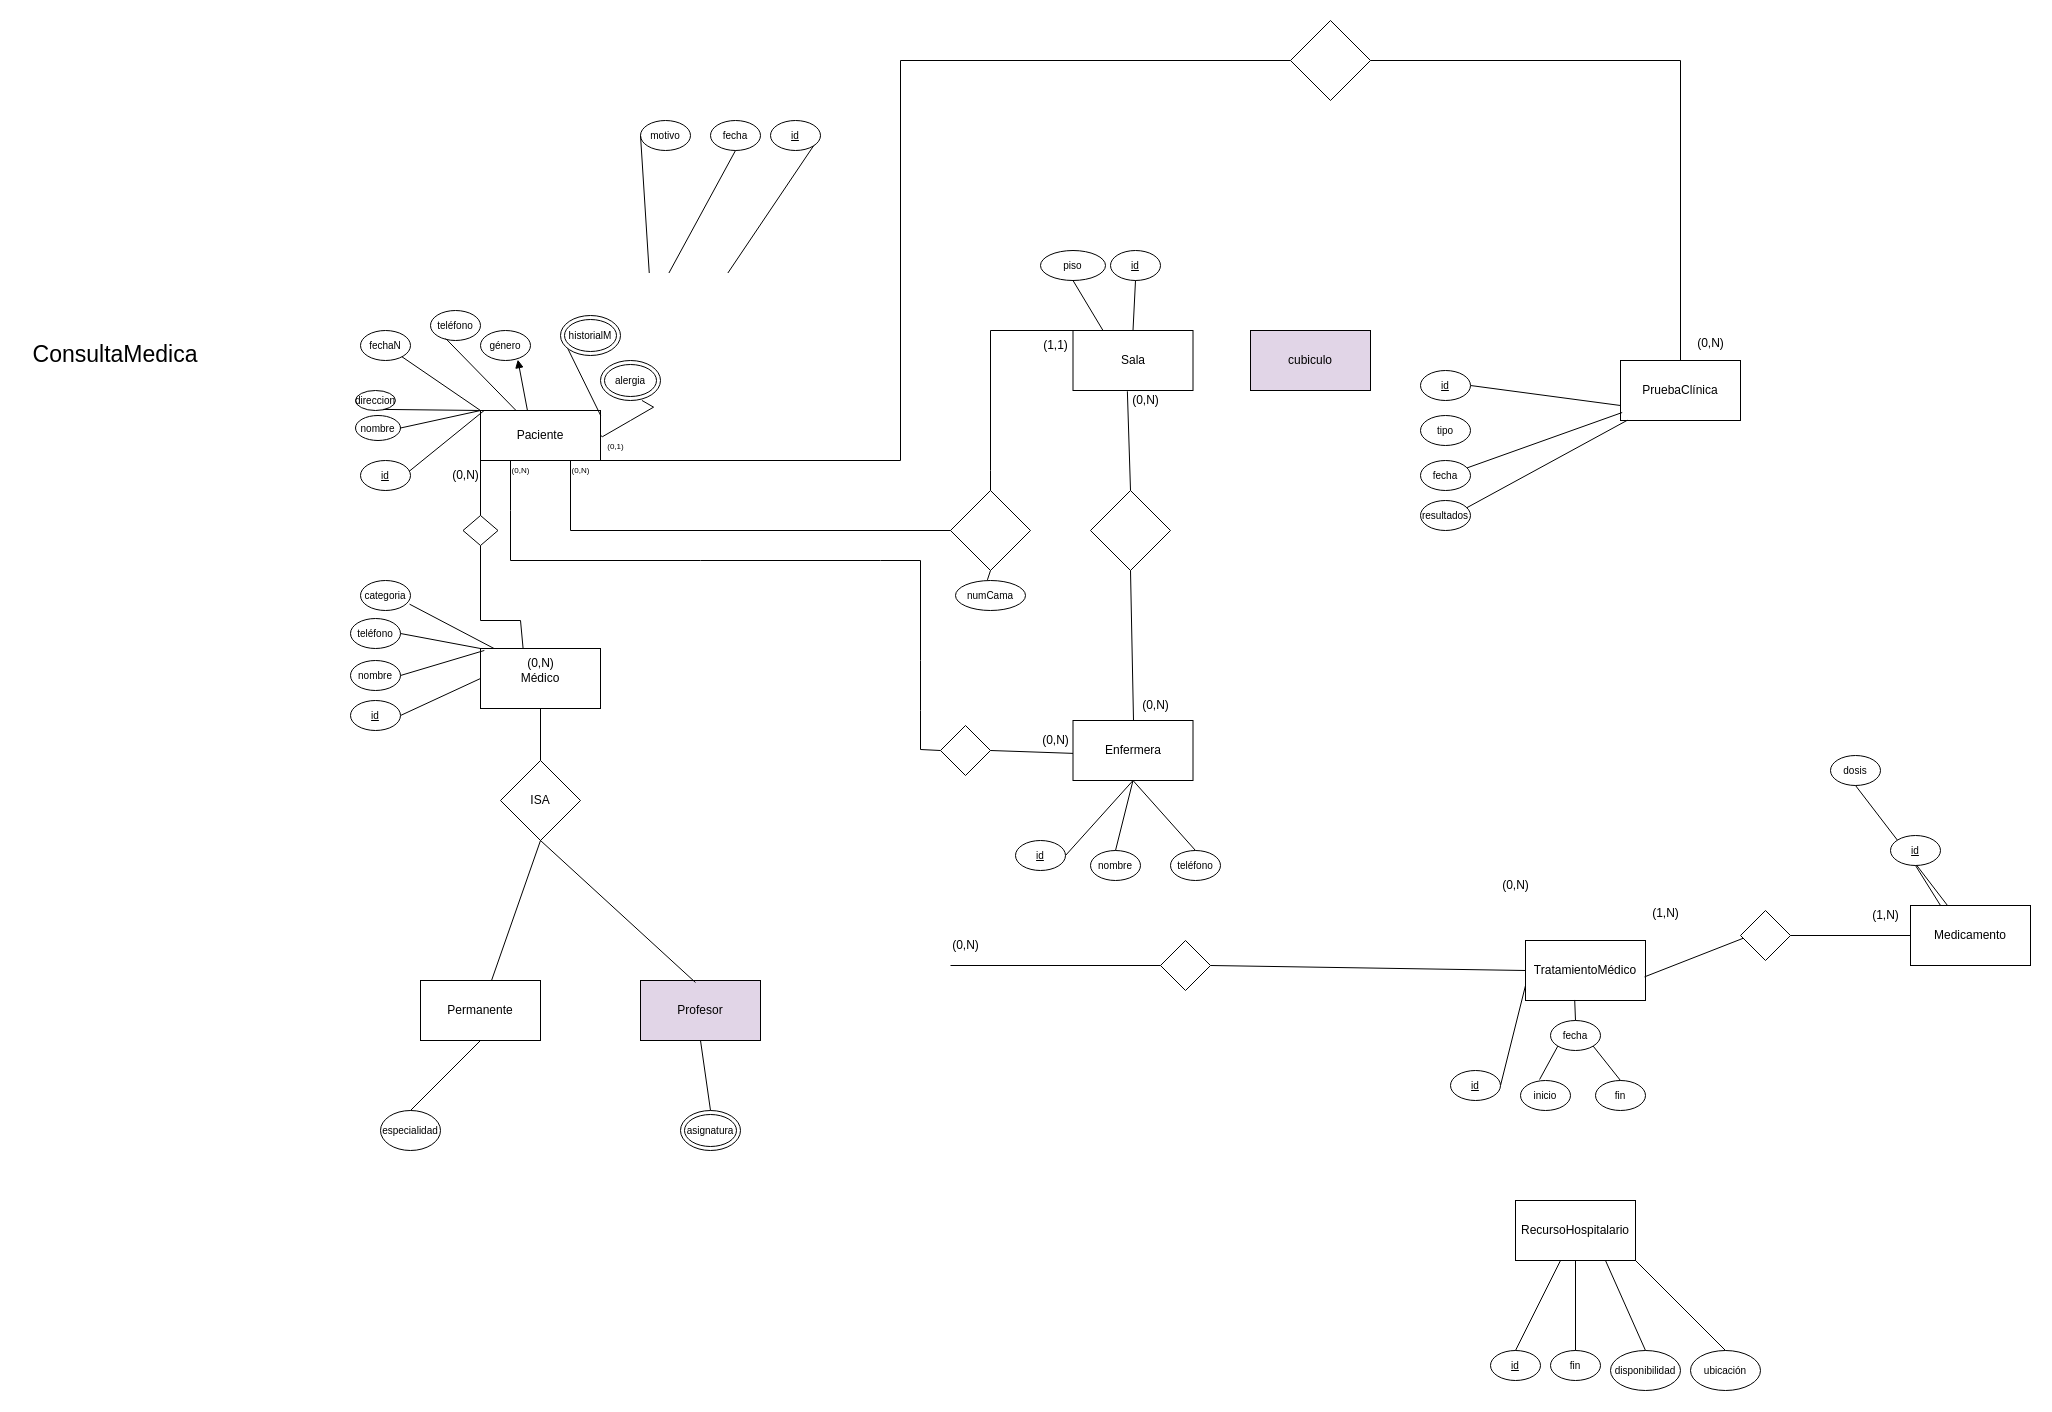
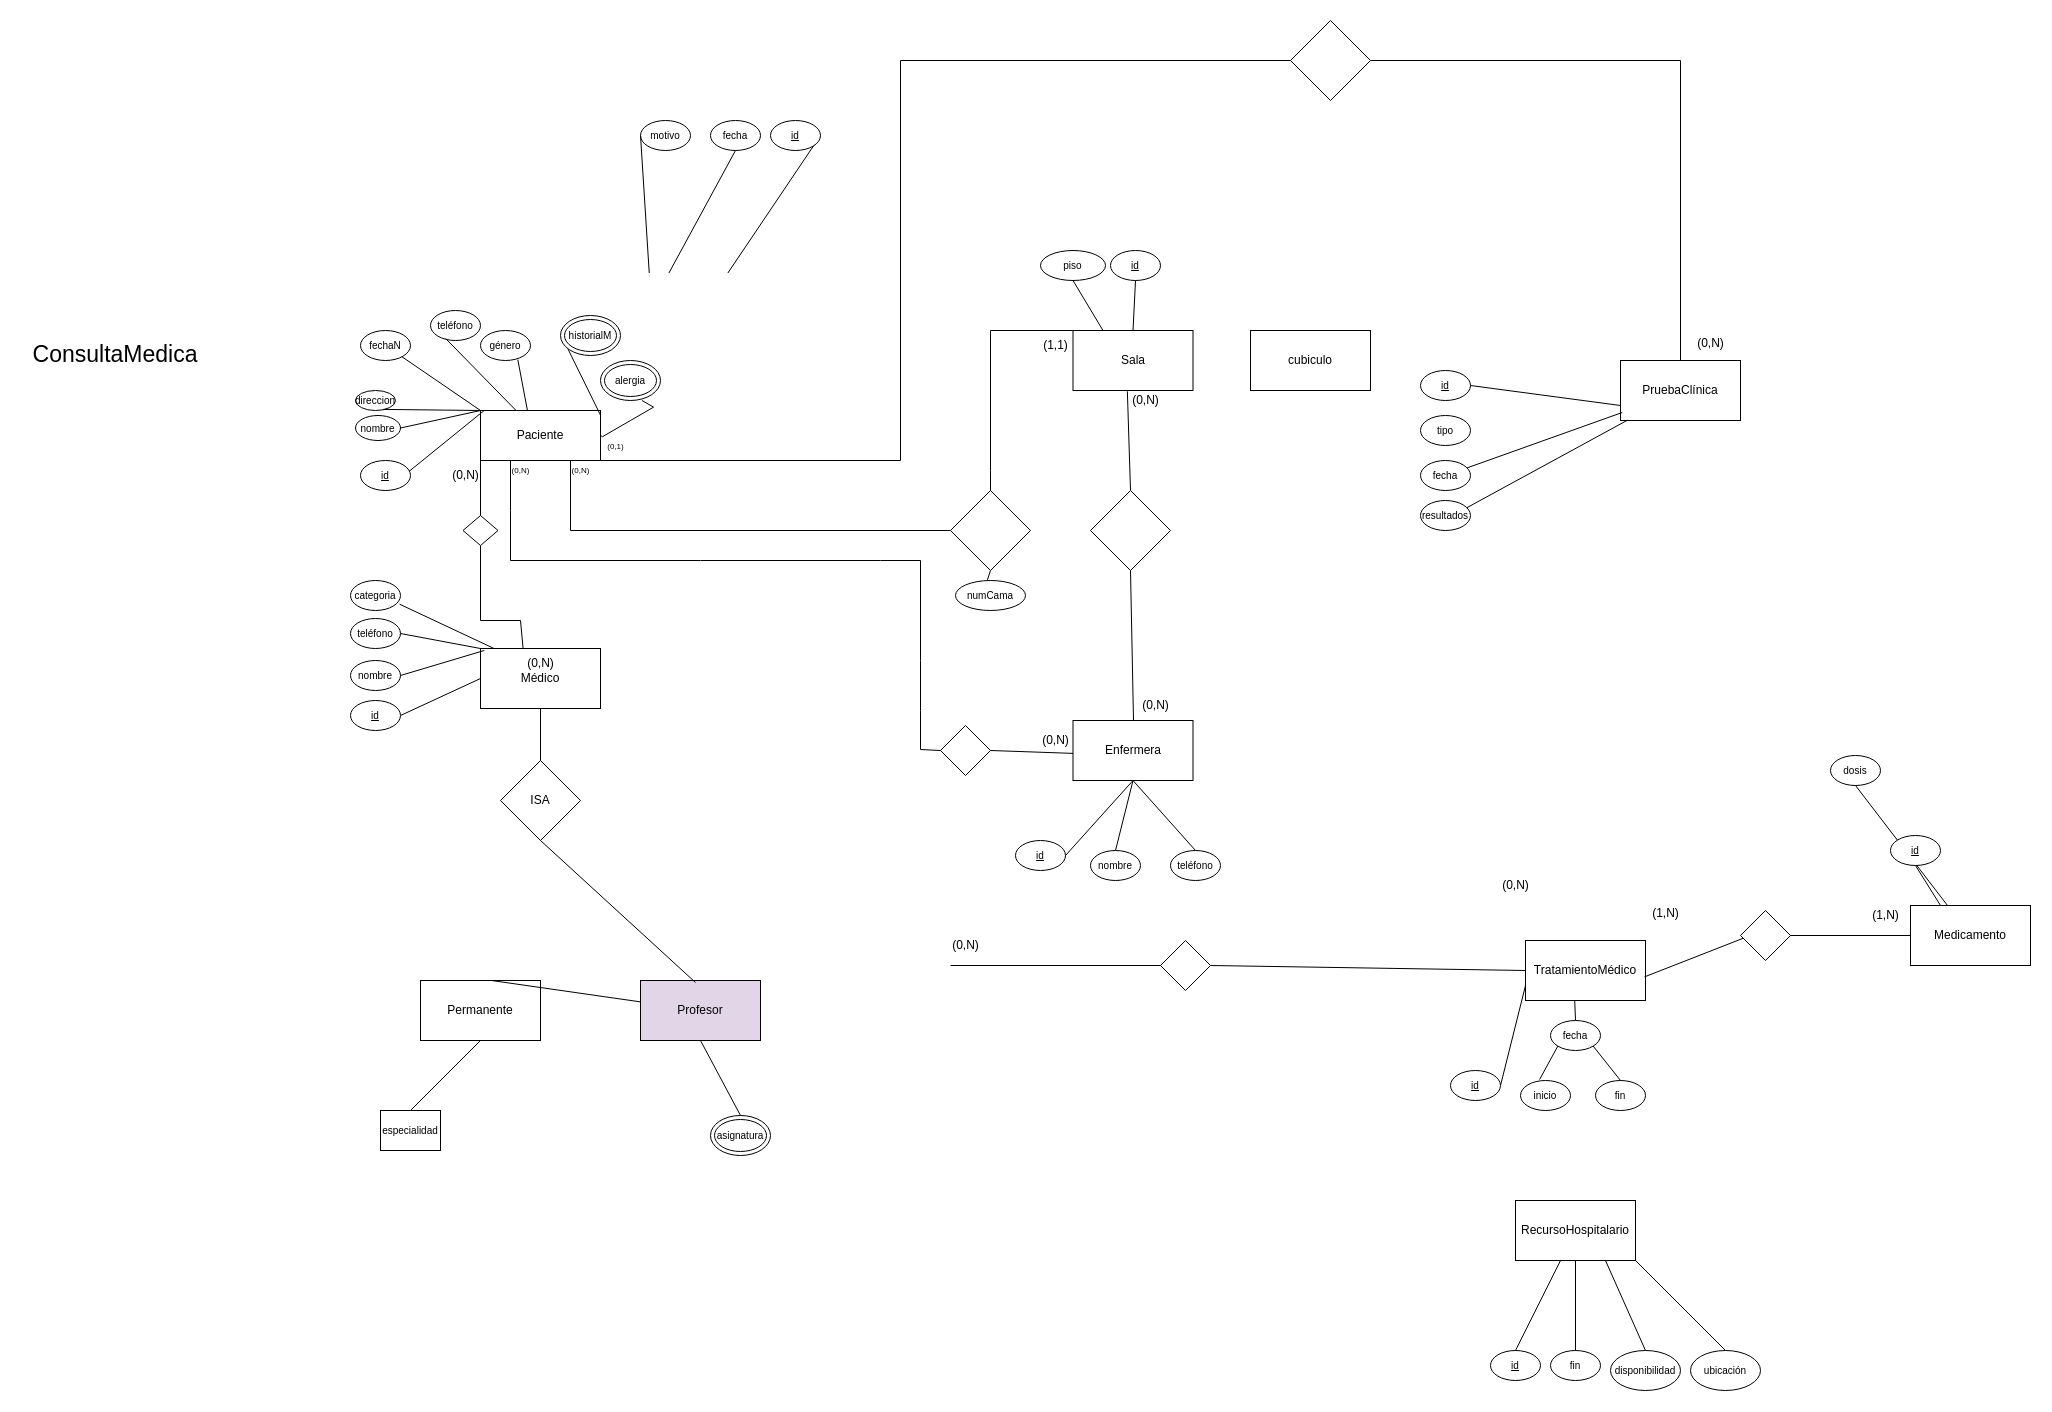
(1311, 361) -> (1311, 361)
(519, 369) -> (519, 365)
(386, 596) -> (376, 596)
(515, 912) -> (566, 991)
(411, 1131) -> (411, 1131)
(711, 1131) -> (741, 1136)
